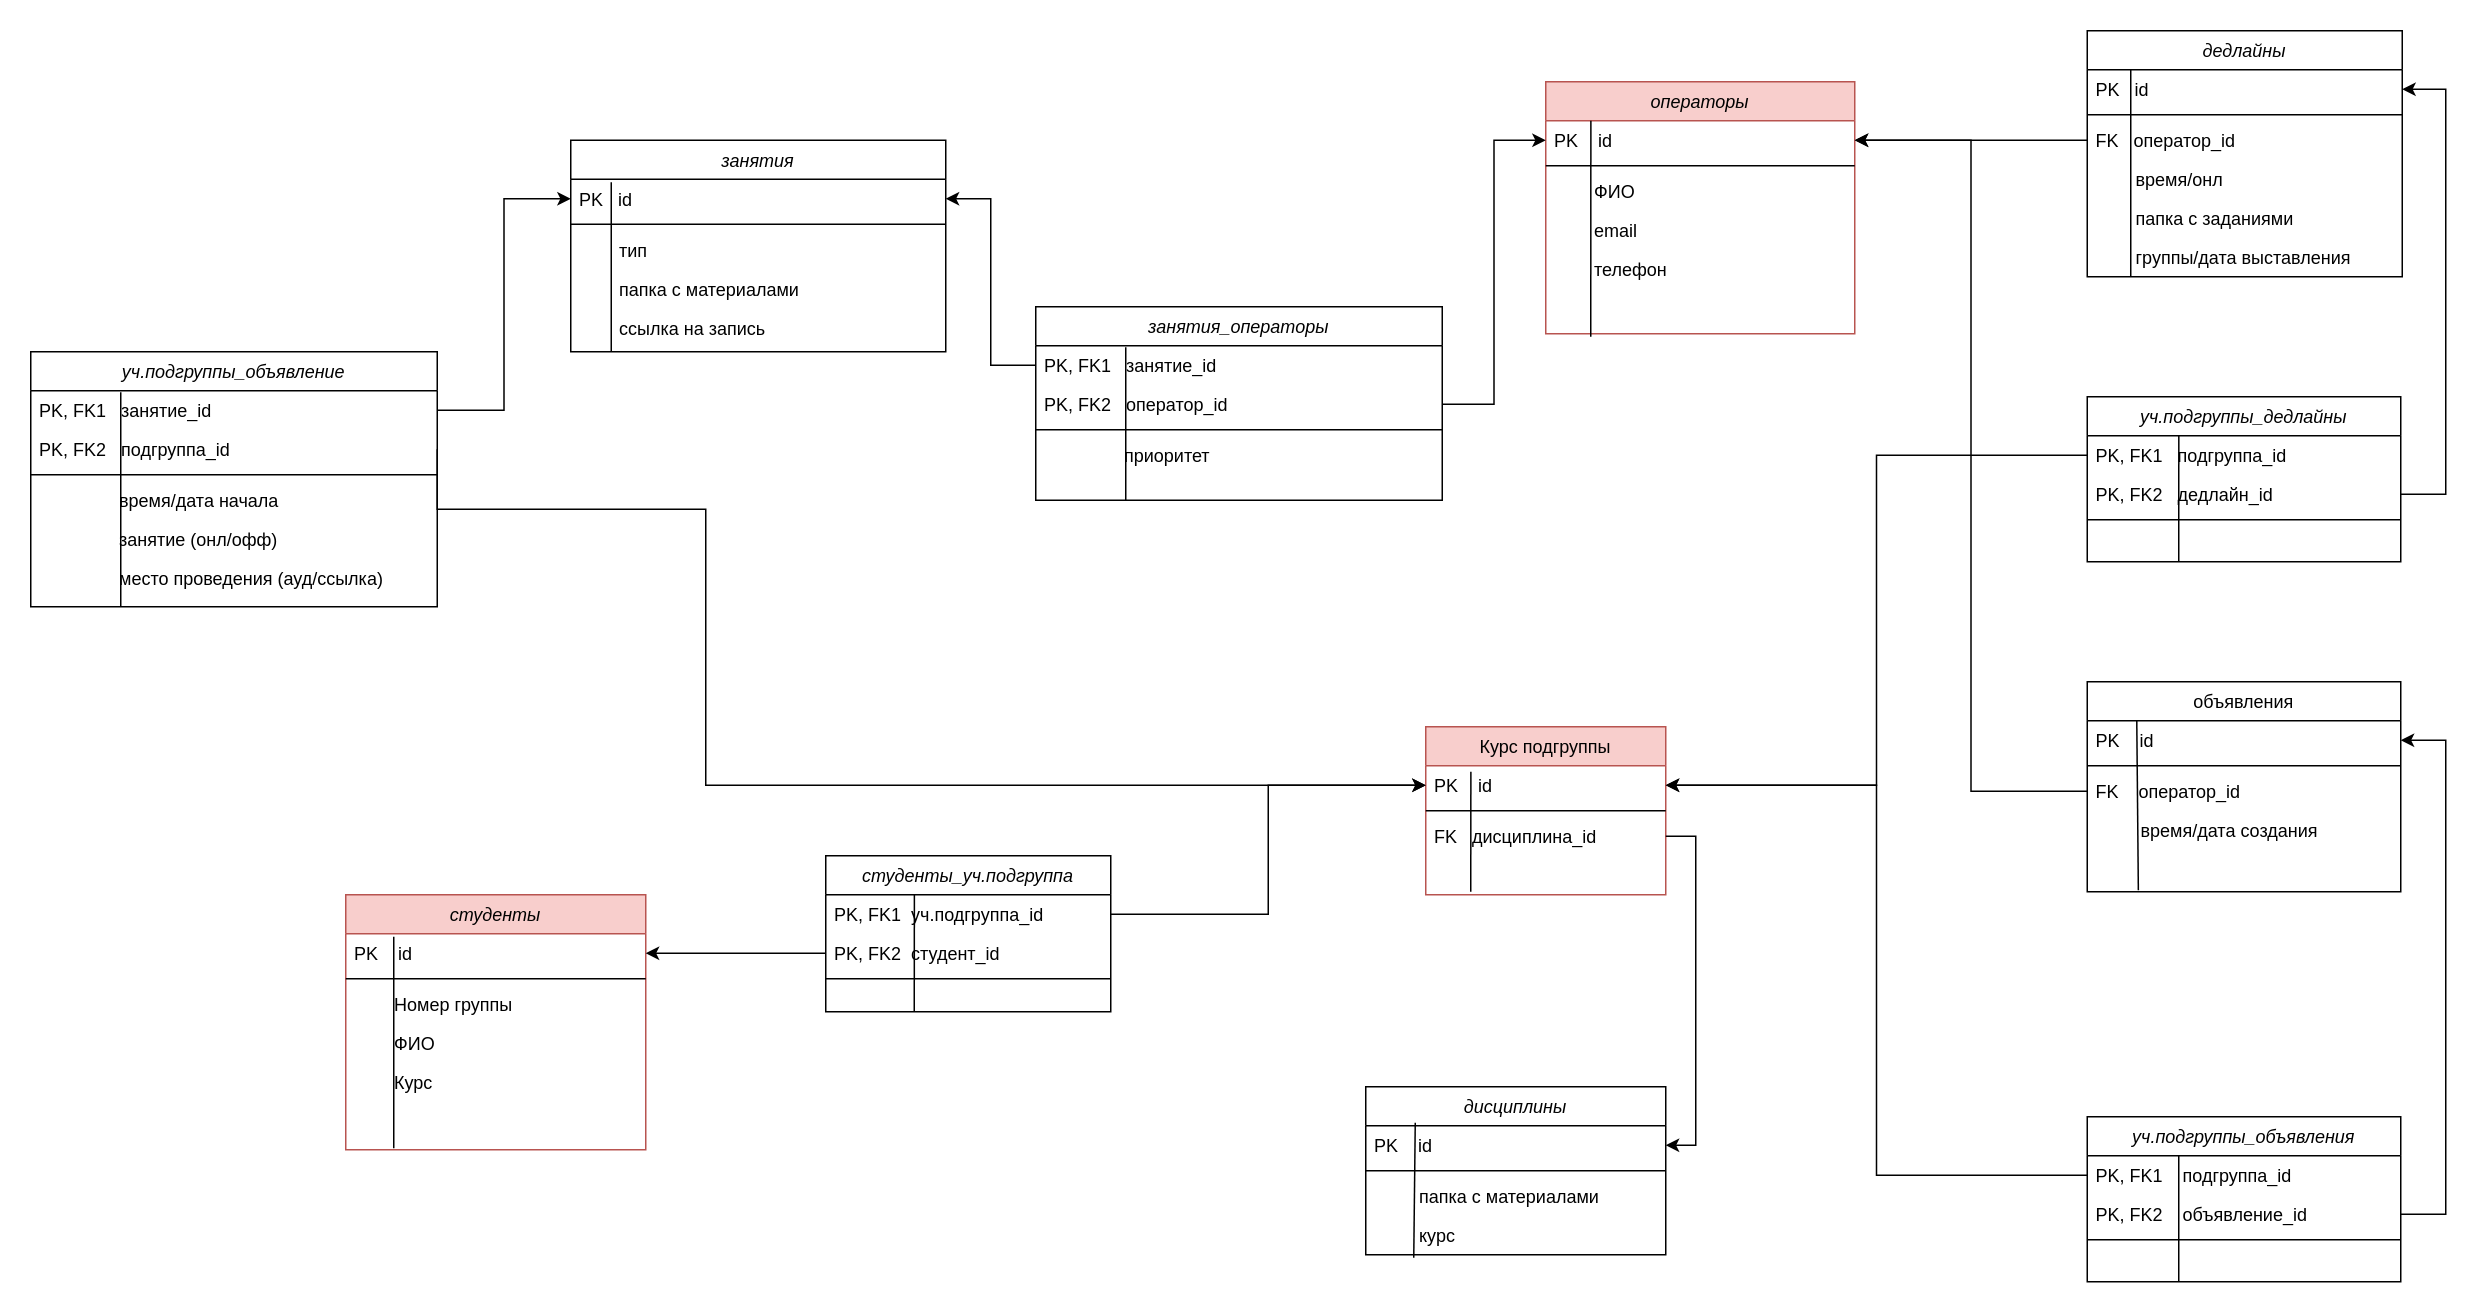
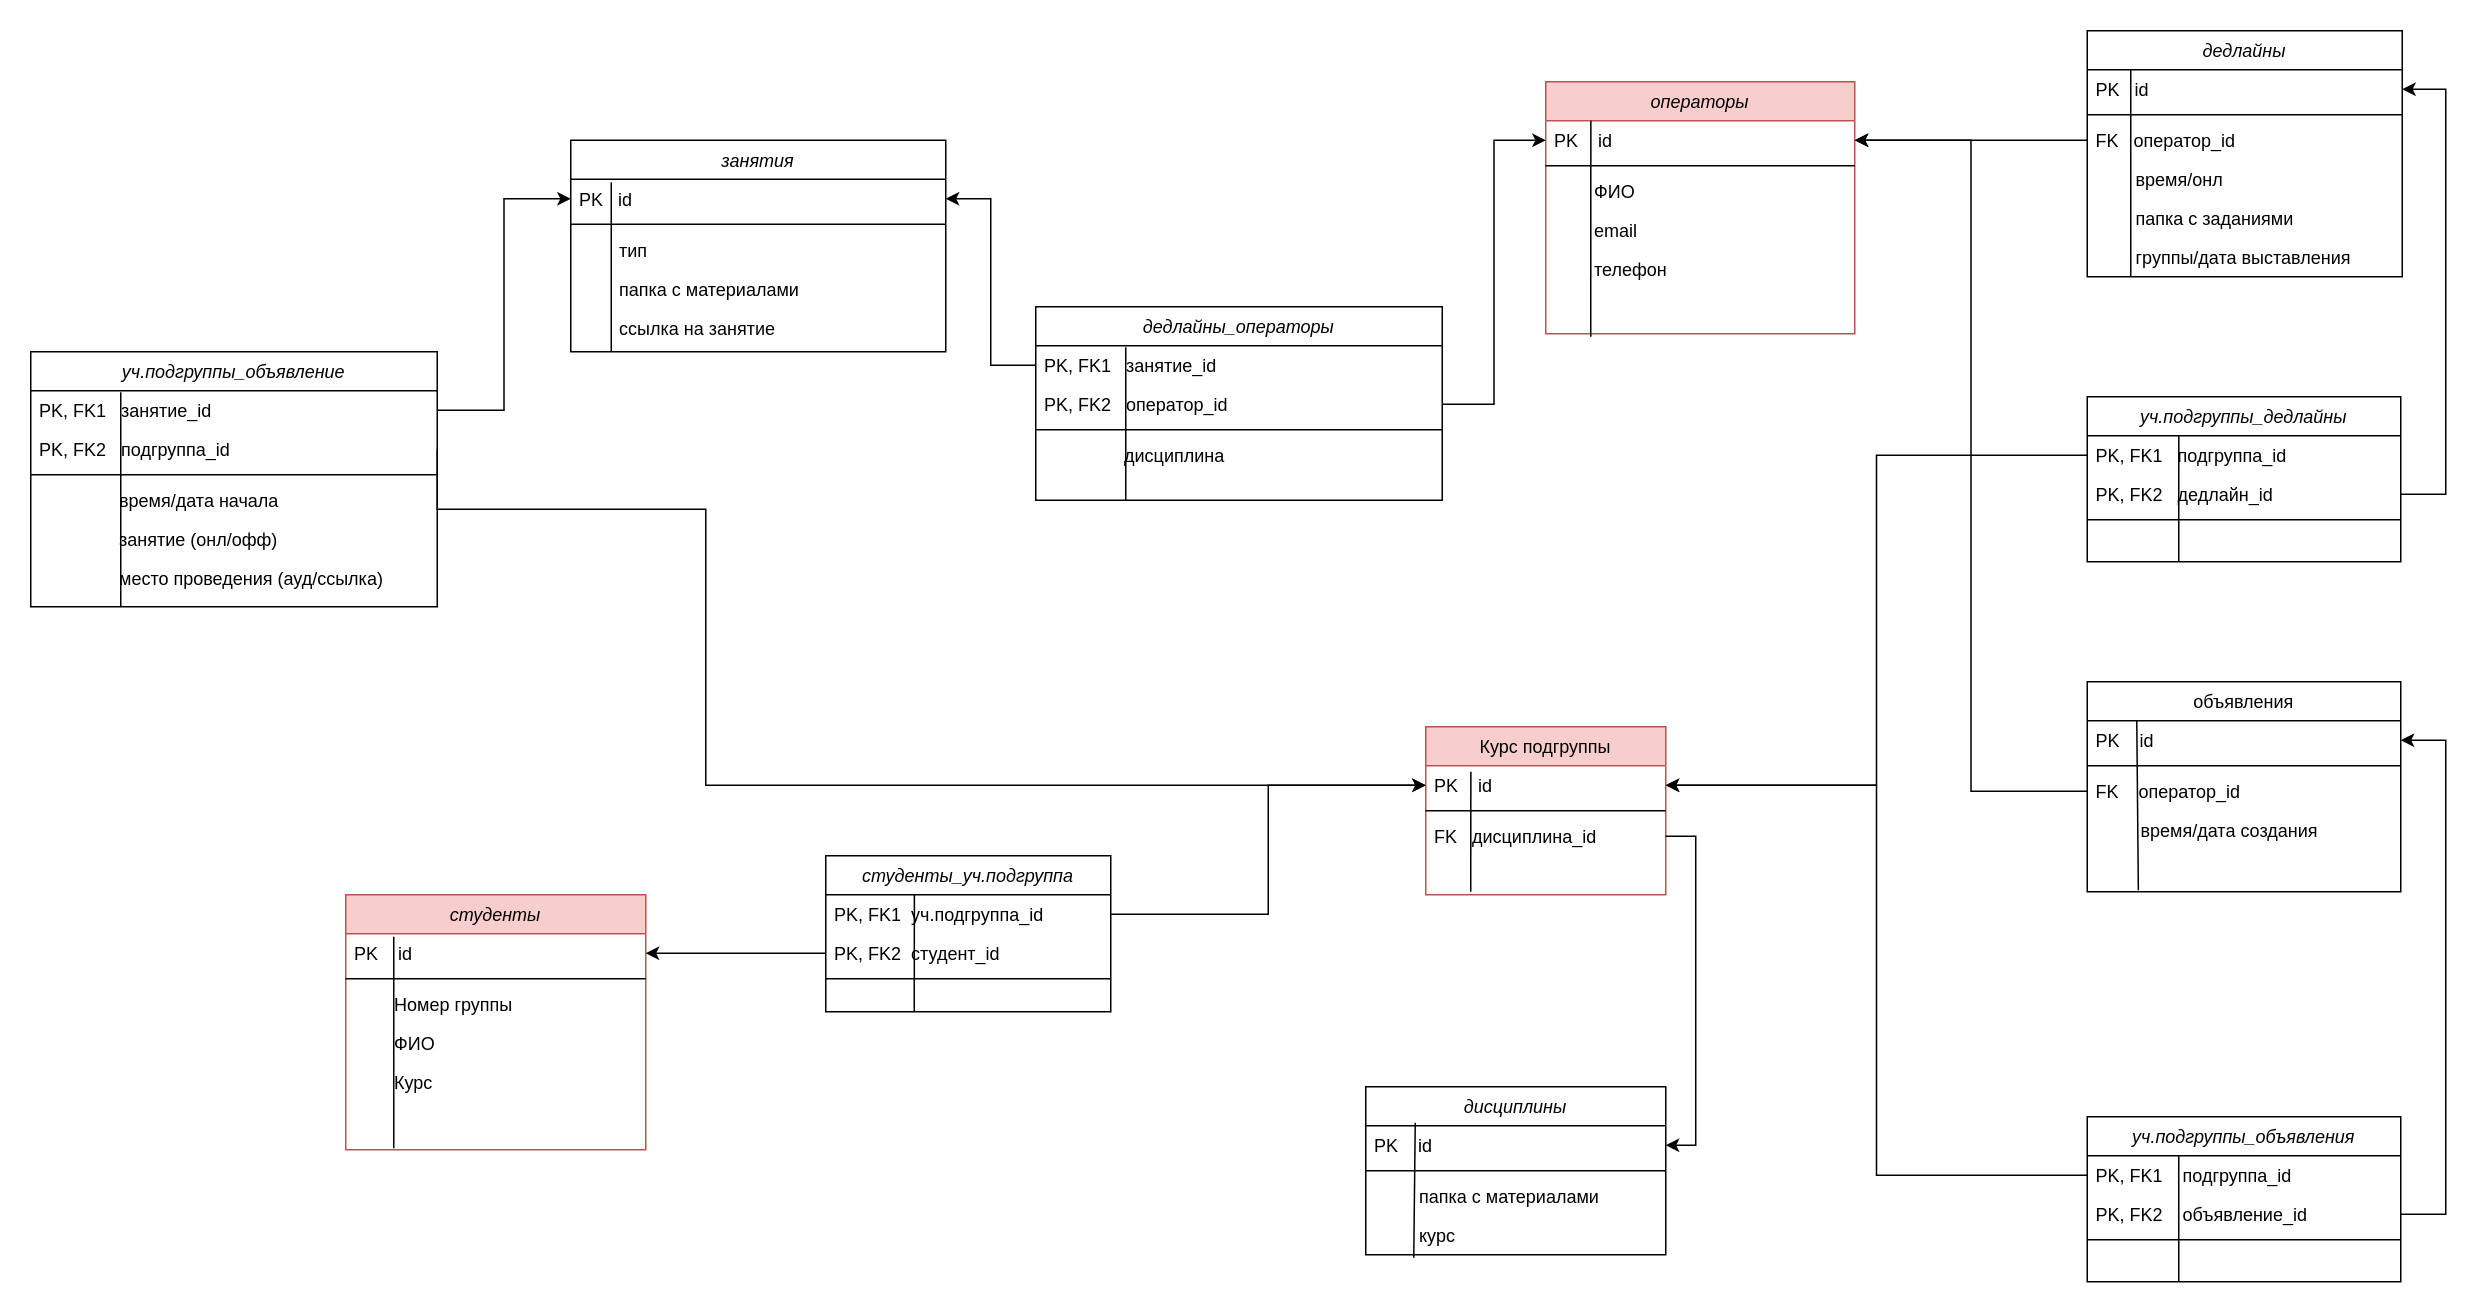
(1238, 327) -> (1238, 327)
(655, 329) -> (660, 329)
(1089, 456) -> (1094, 456)
